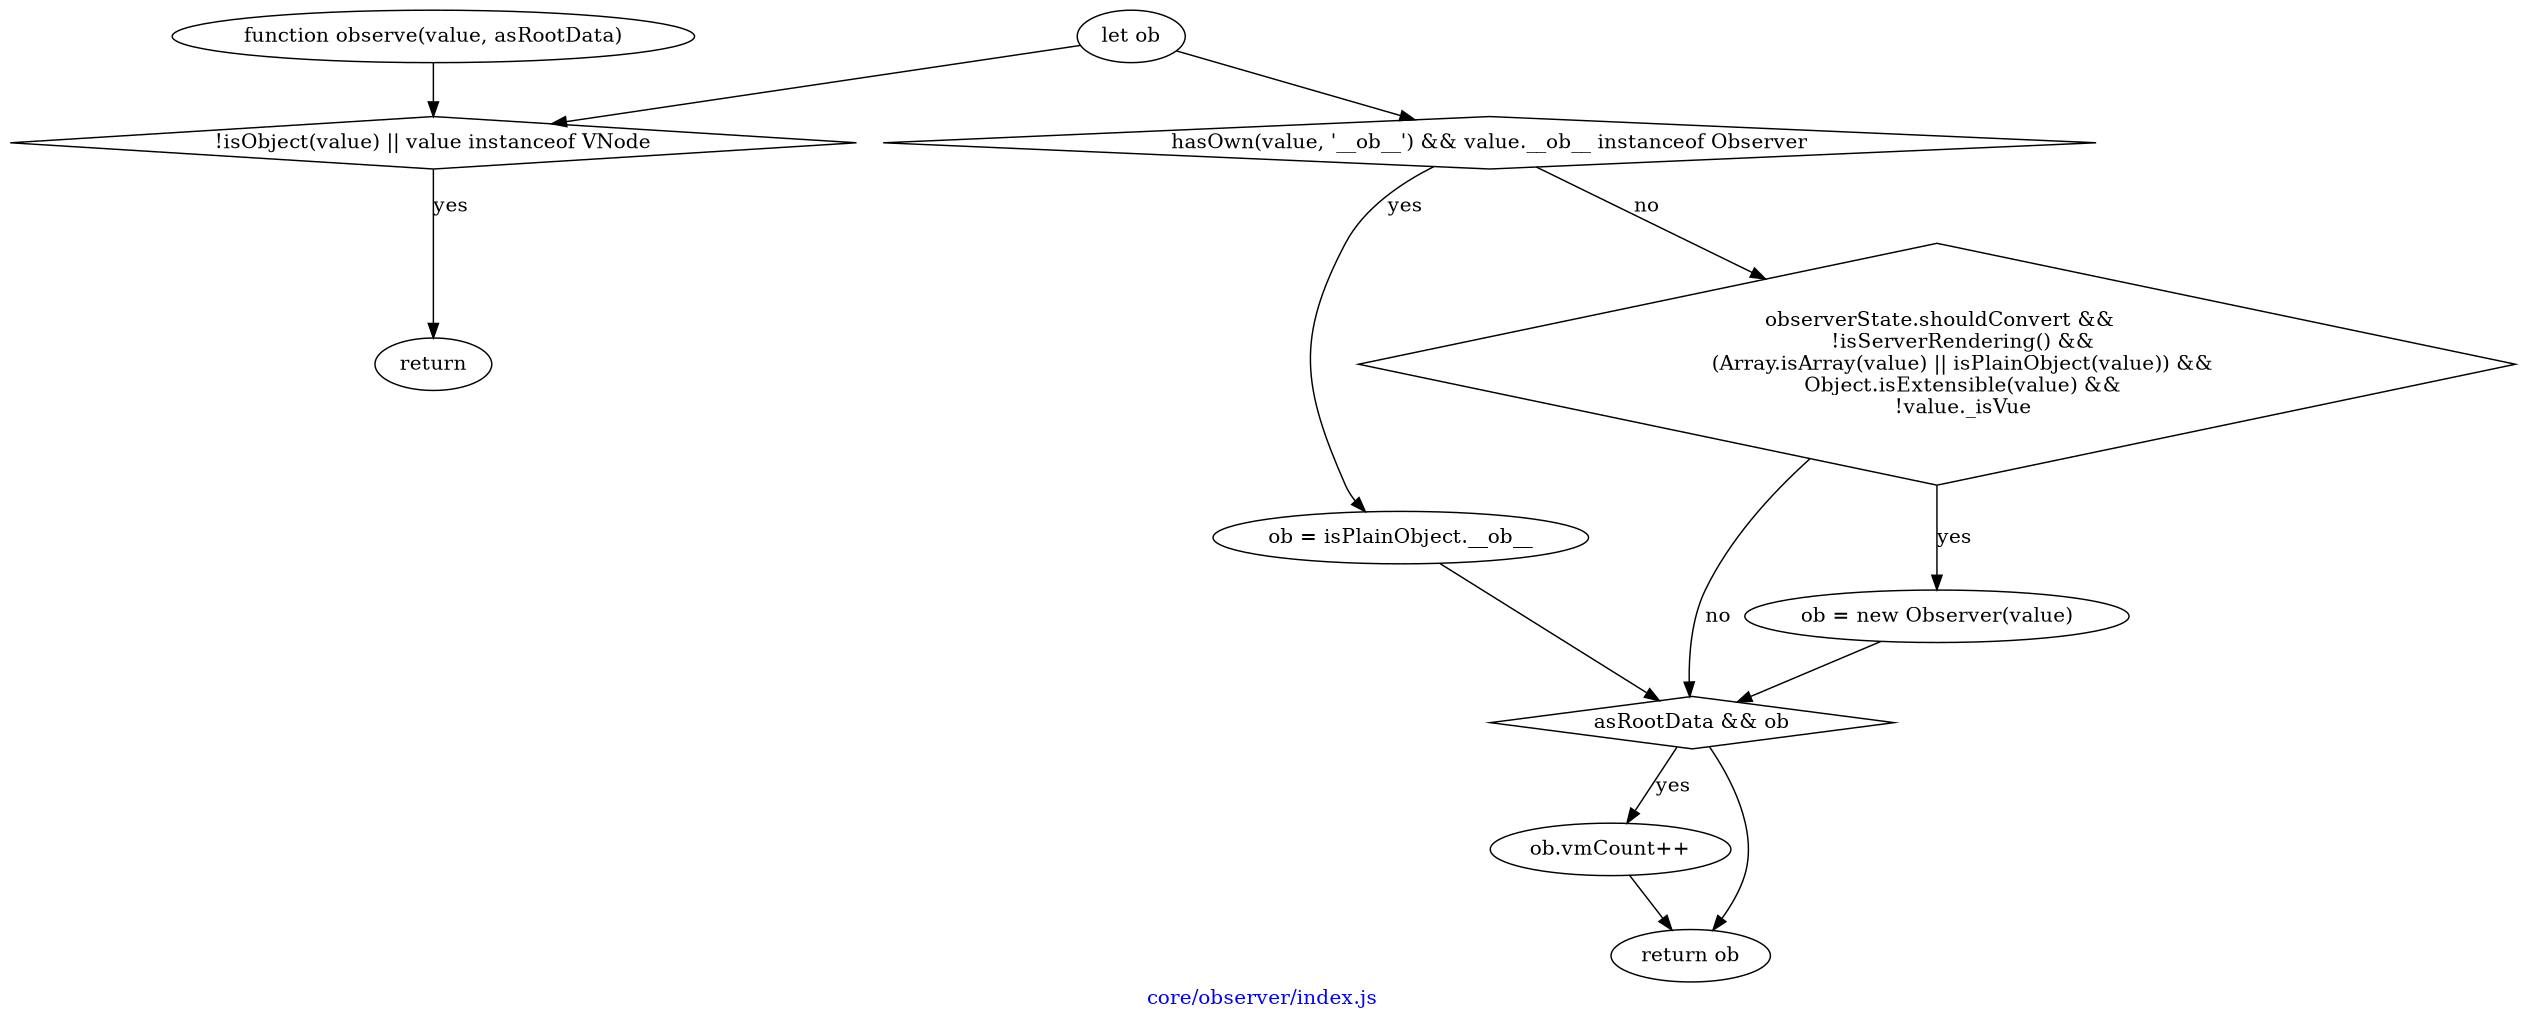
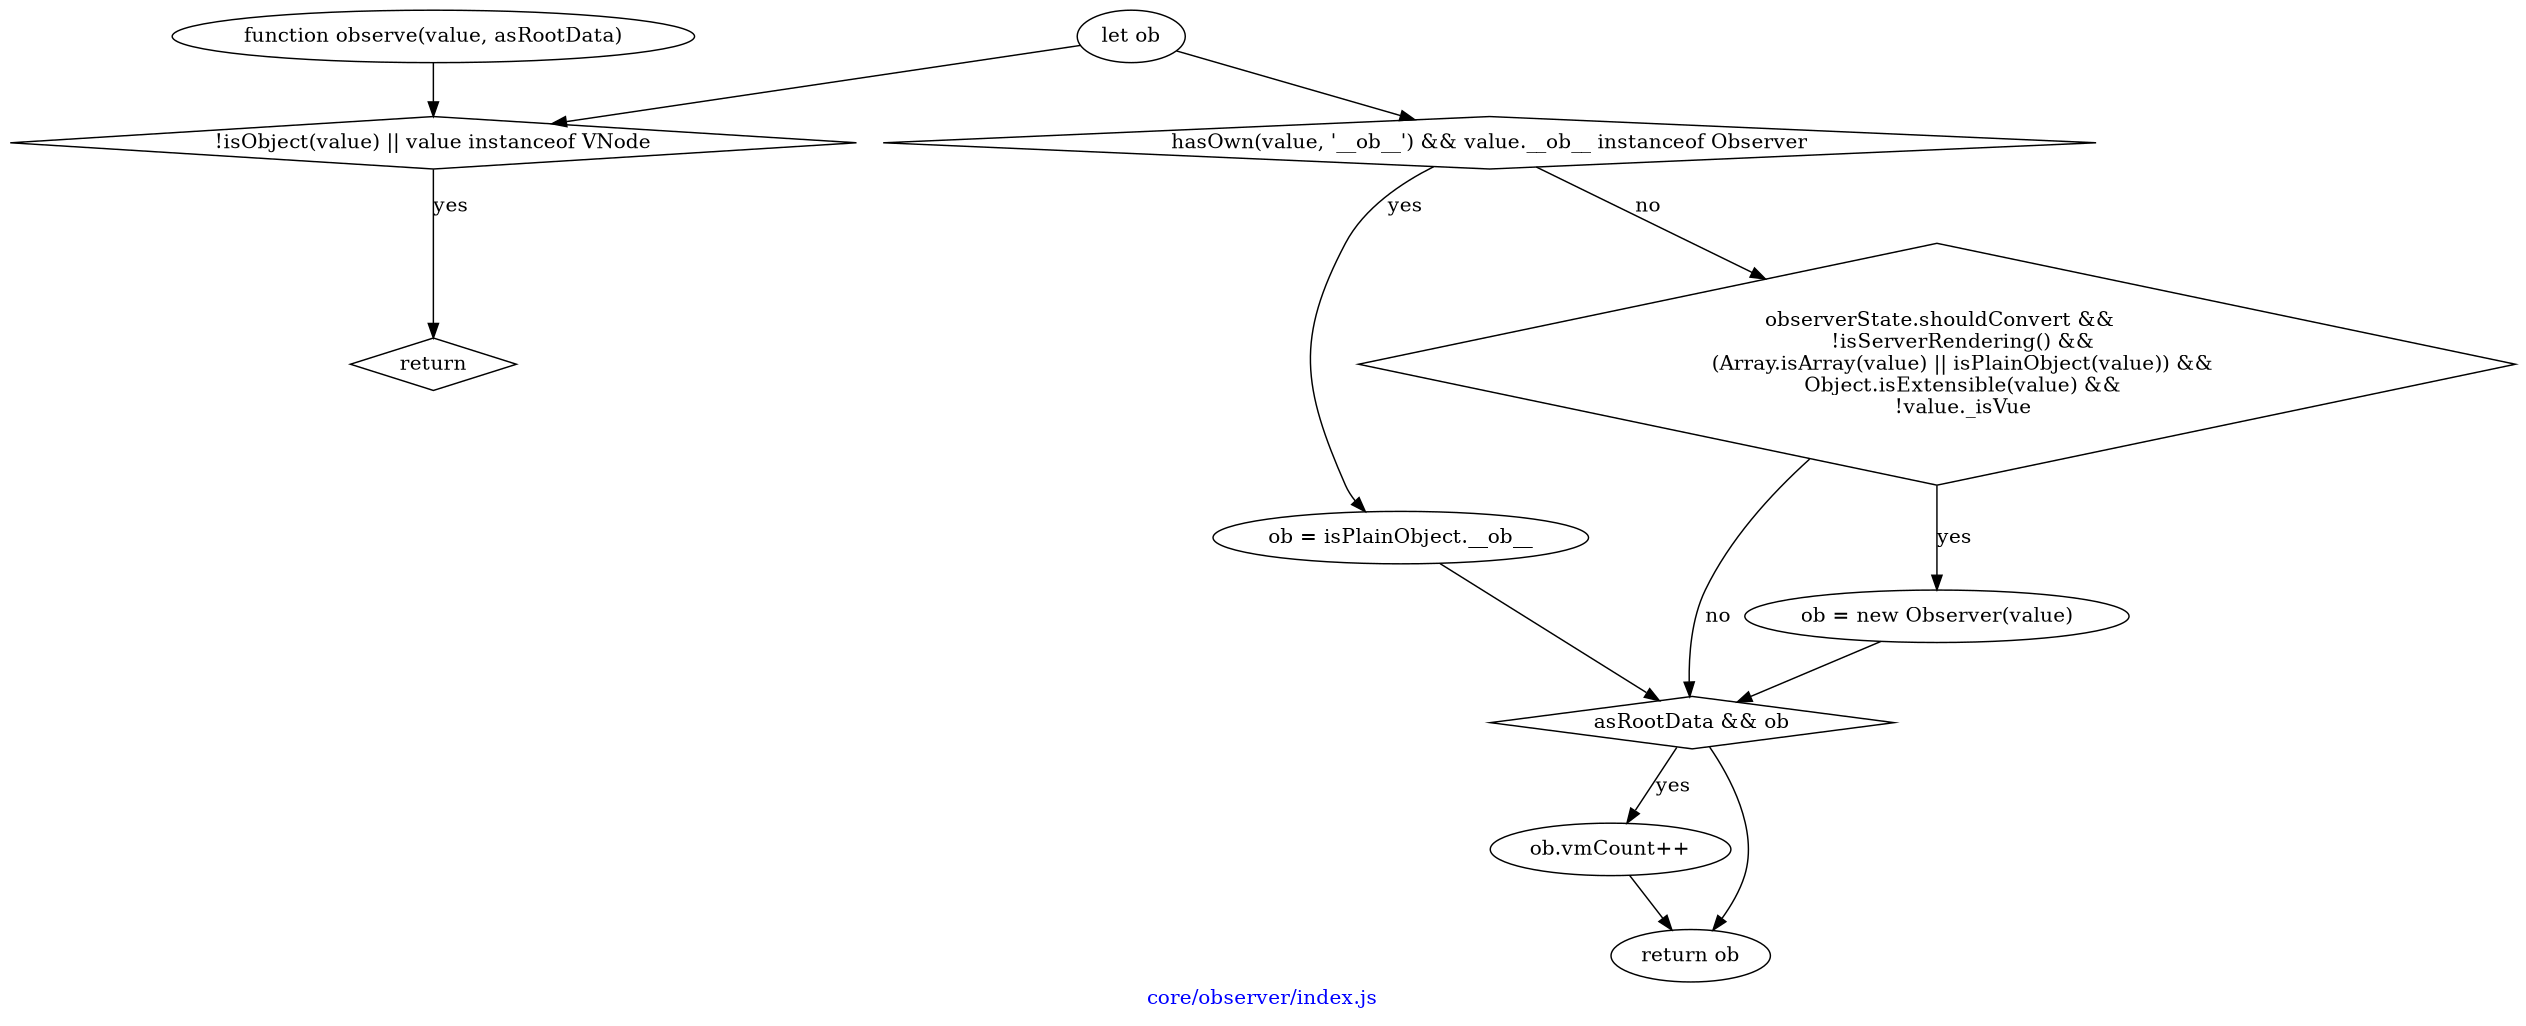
(433, 364) -> (433, 364)
